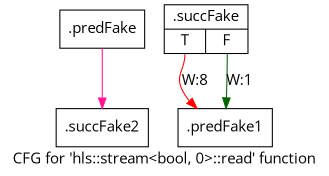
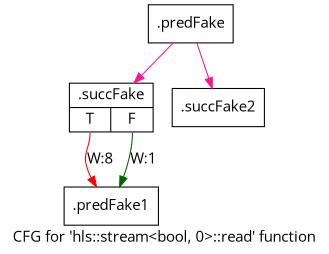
none -> (157, 59)
